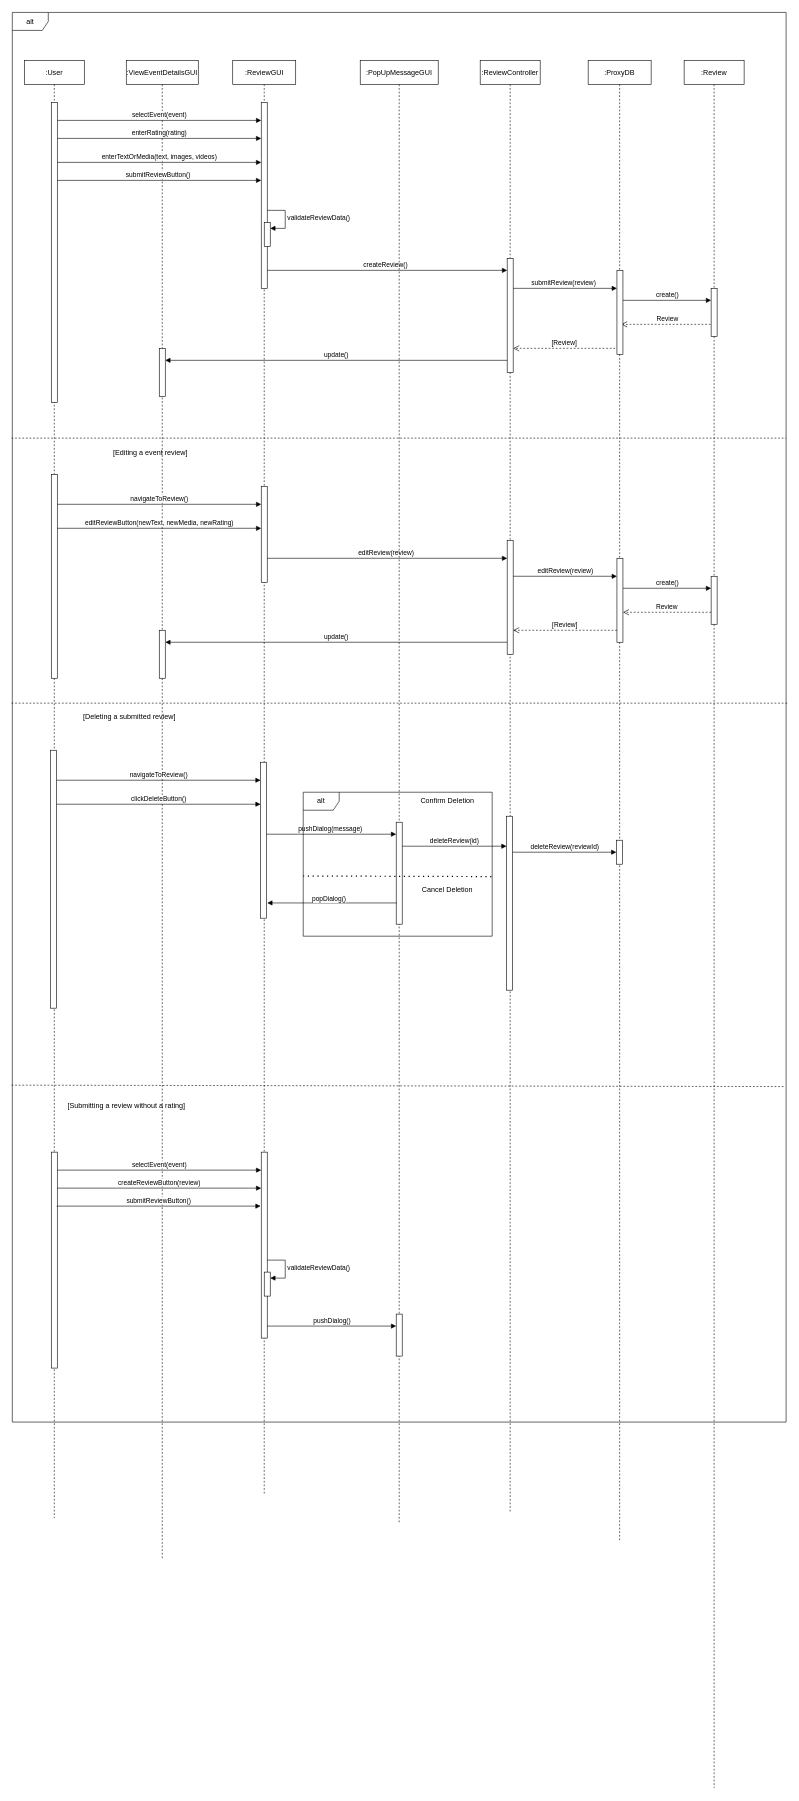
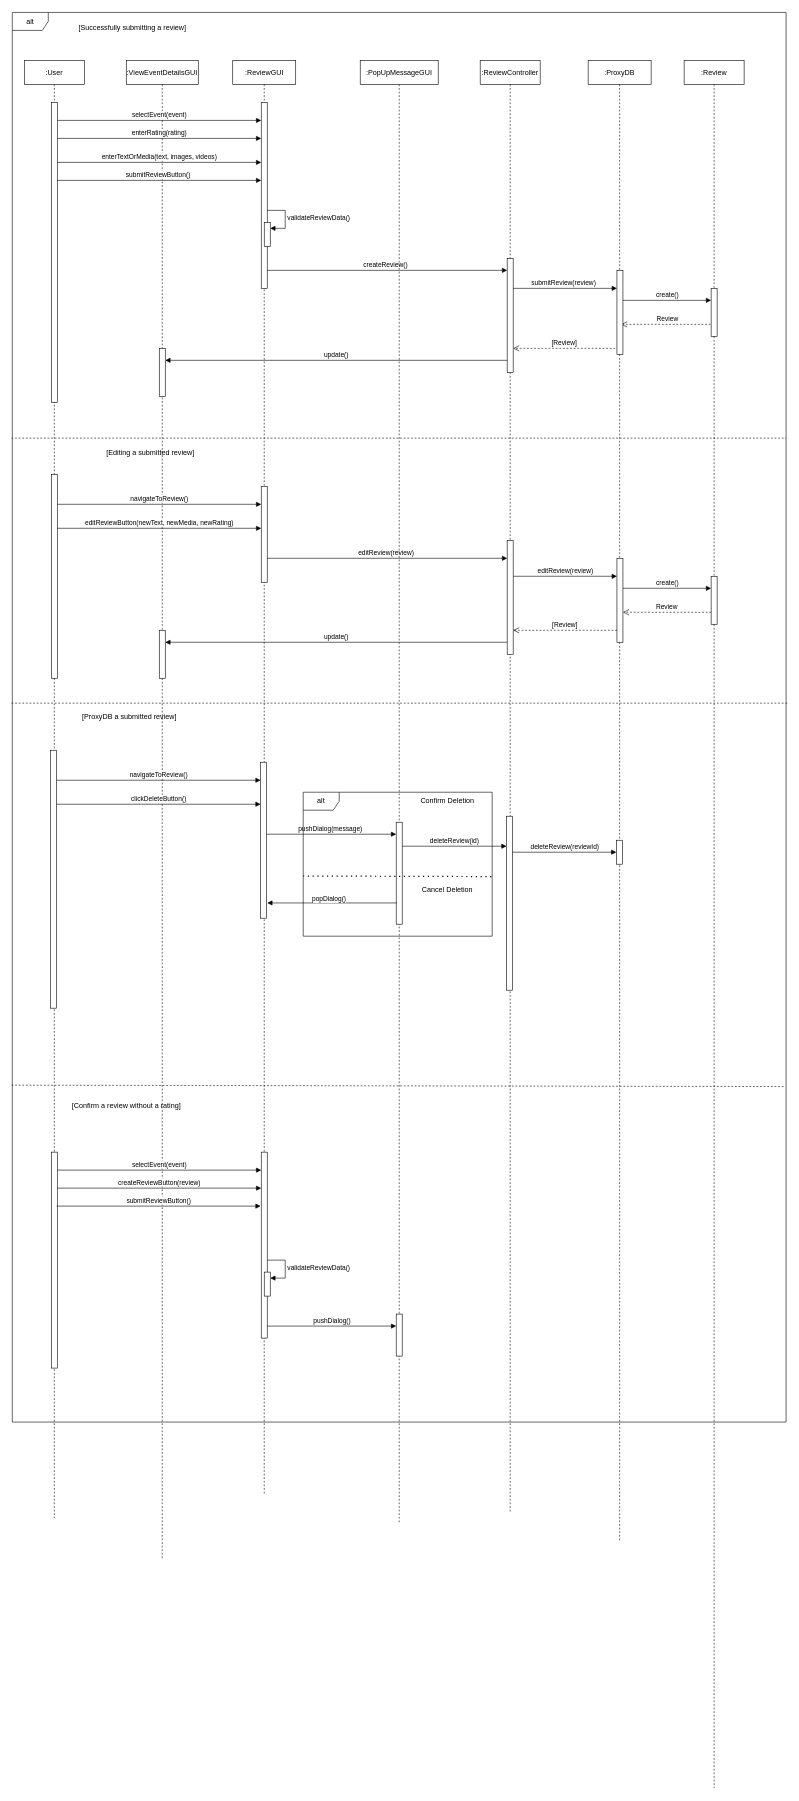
none -> (132, 27)
(151, 453) -> (151, 453)
(130, 717) -> (130, 717)
(127, 1106) -> (127, 1106)
